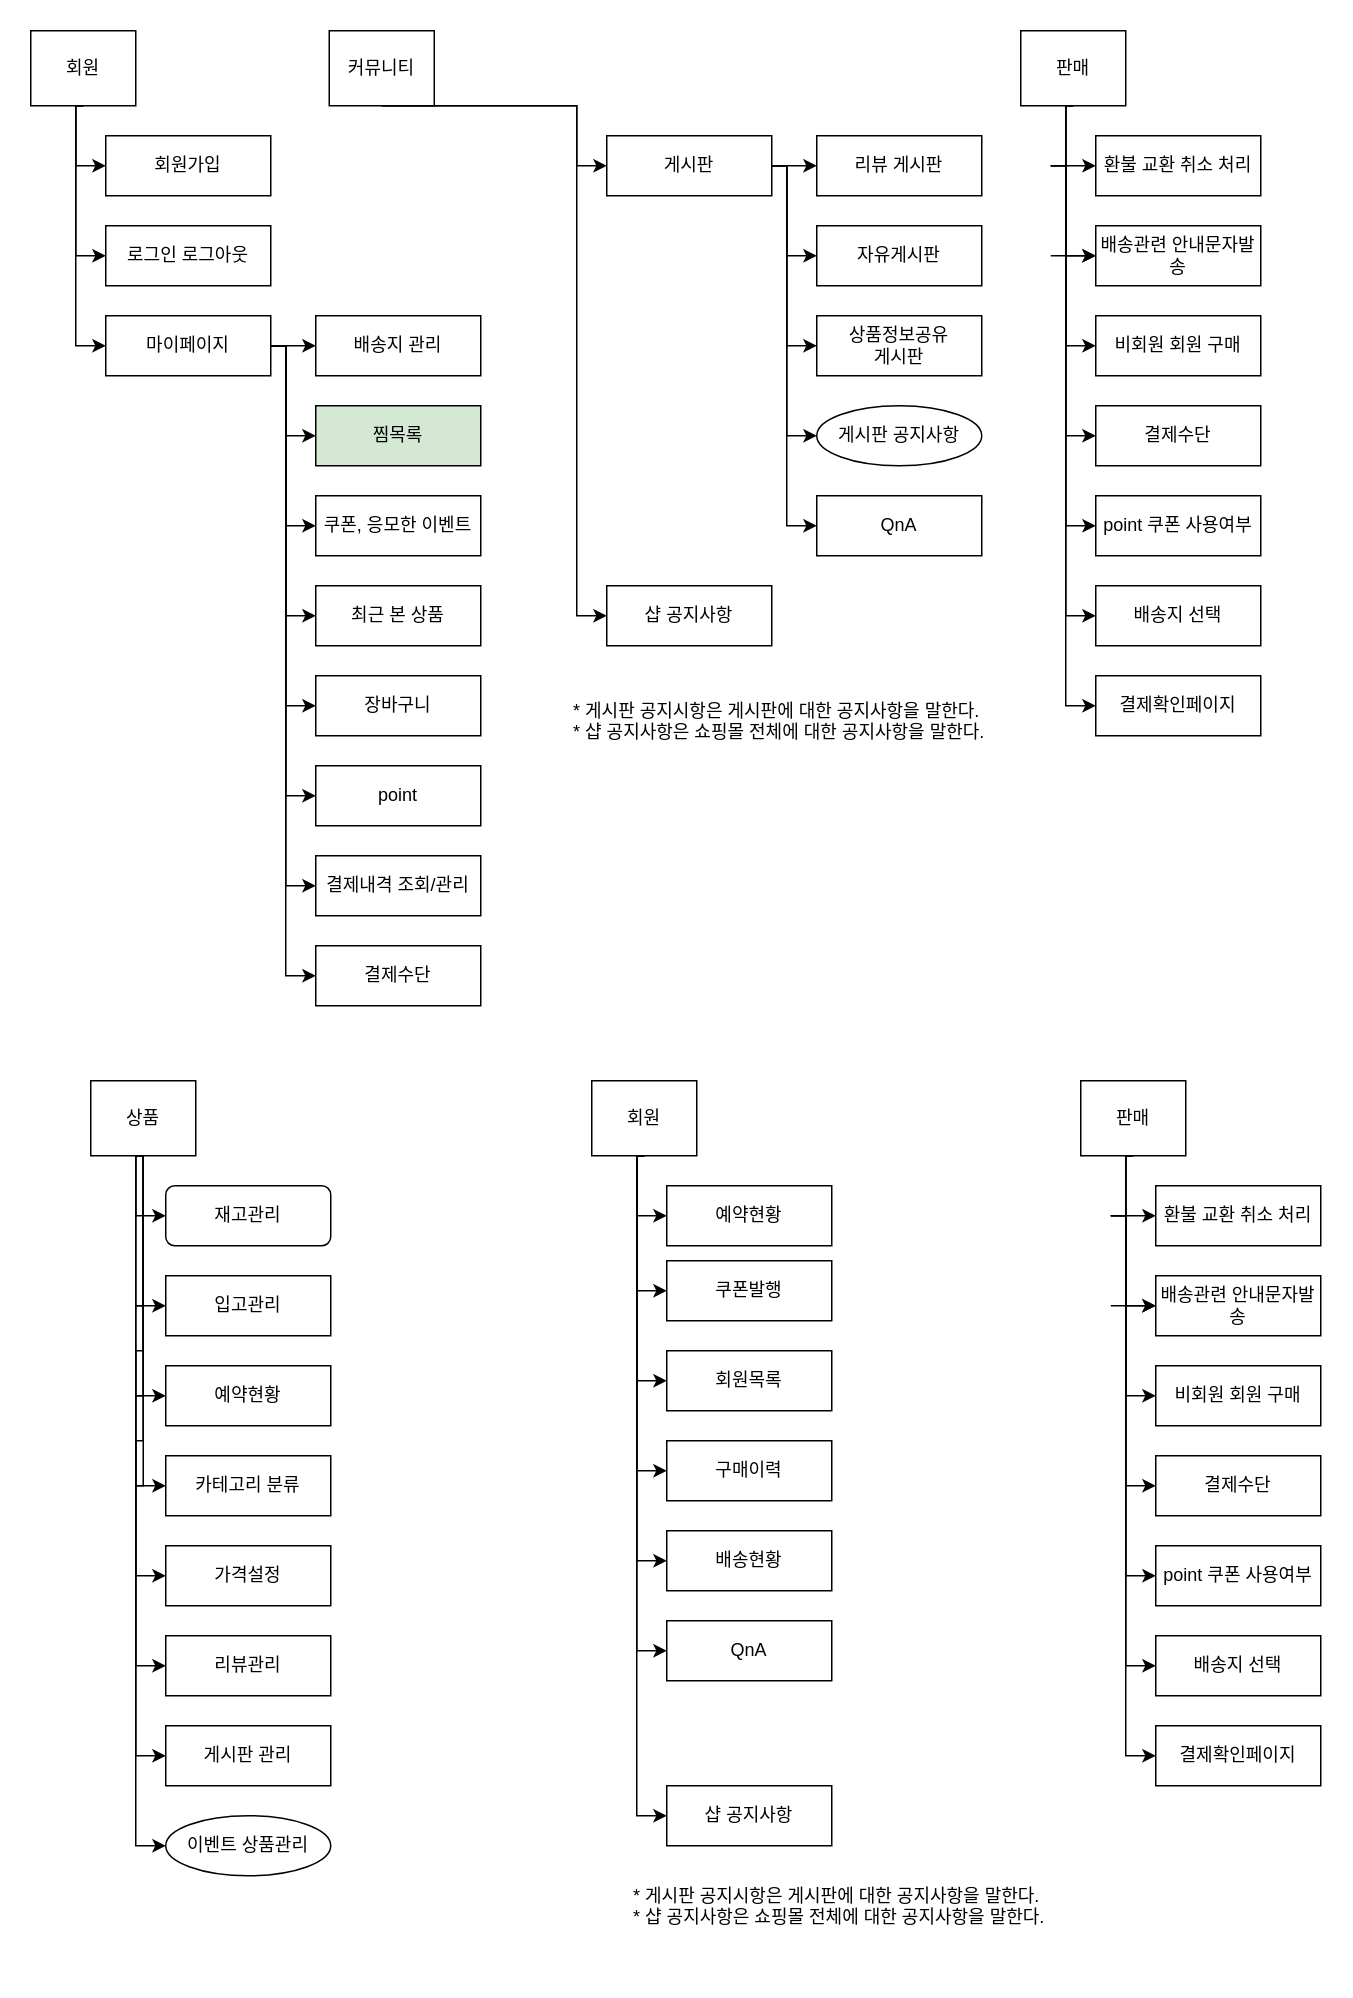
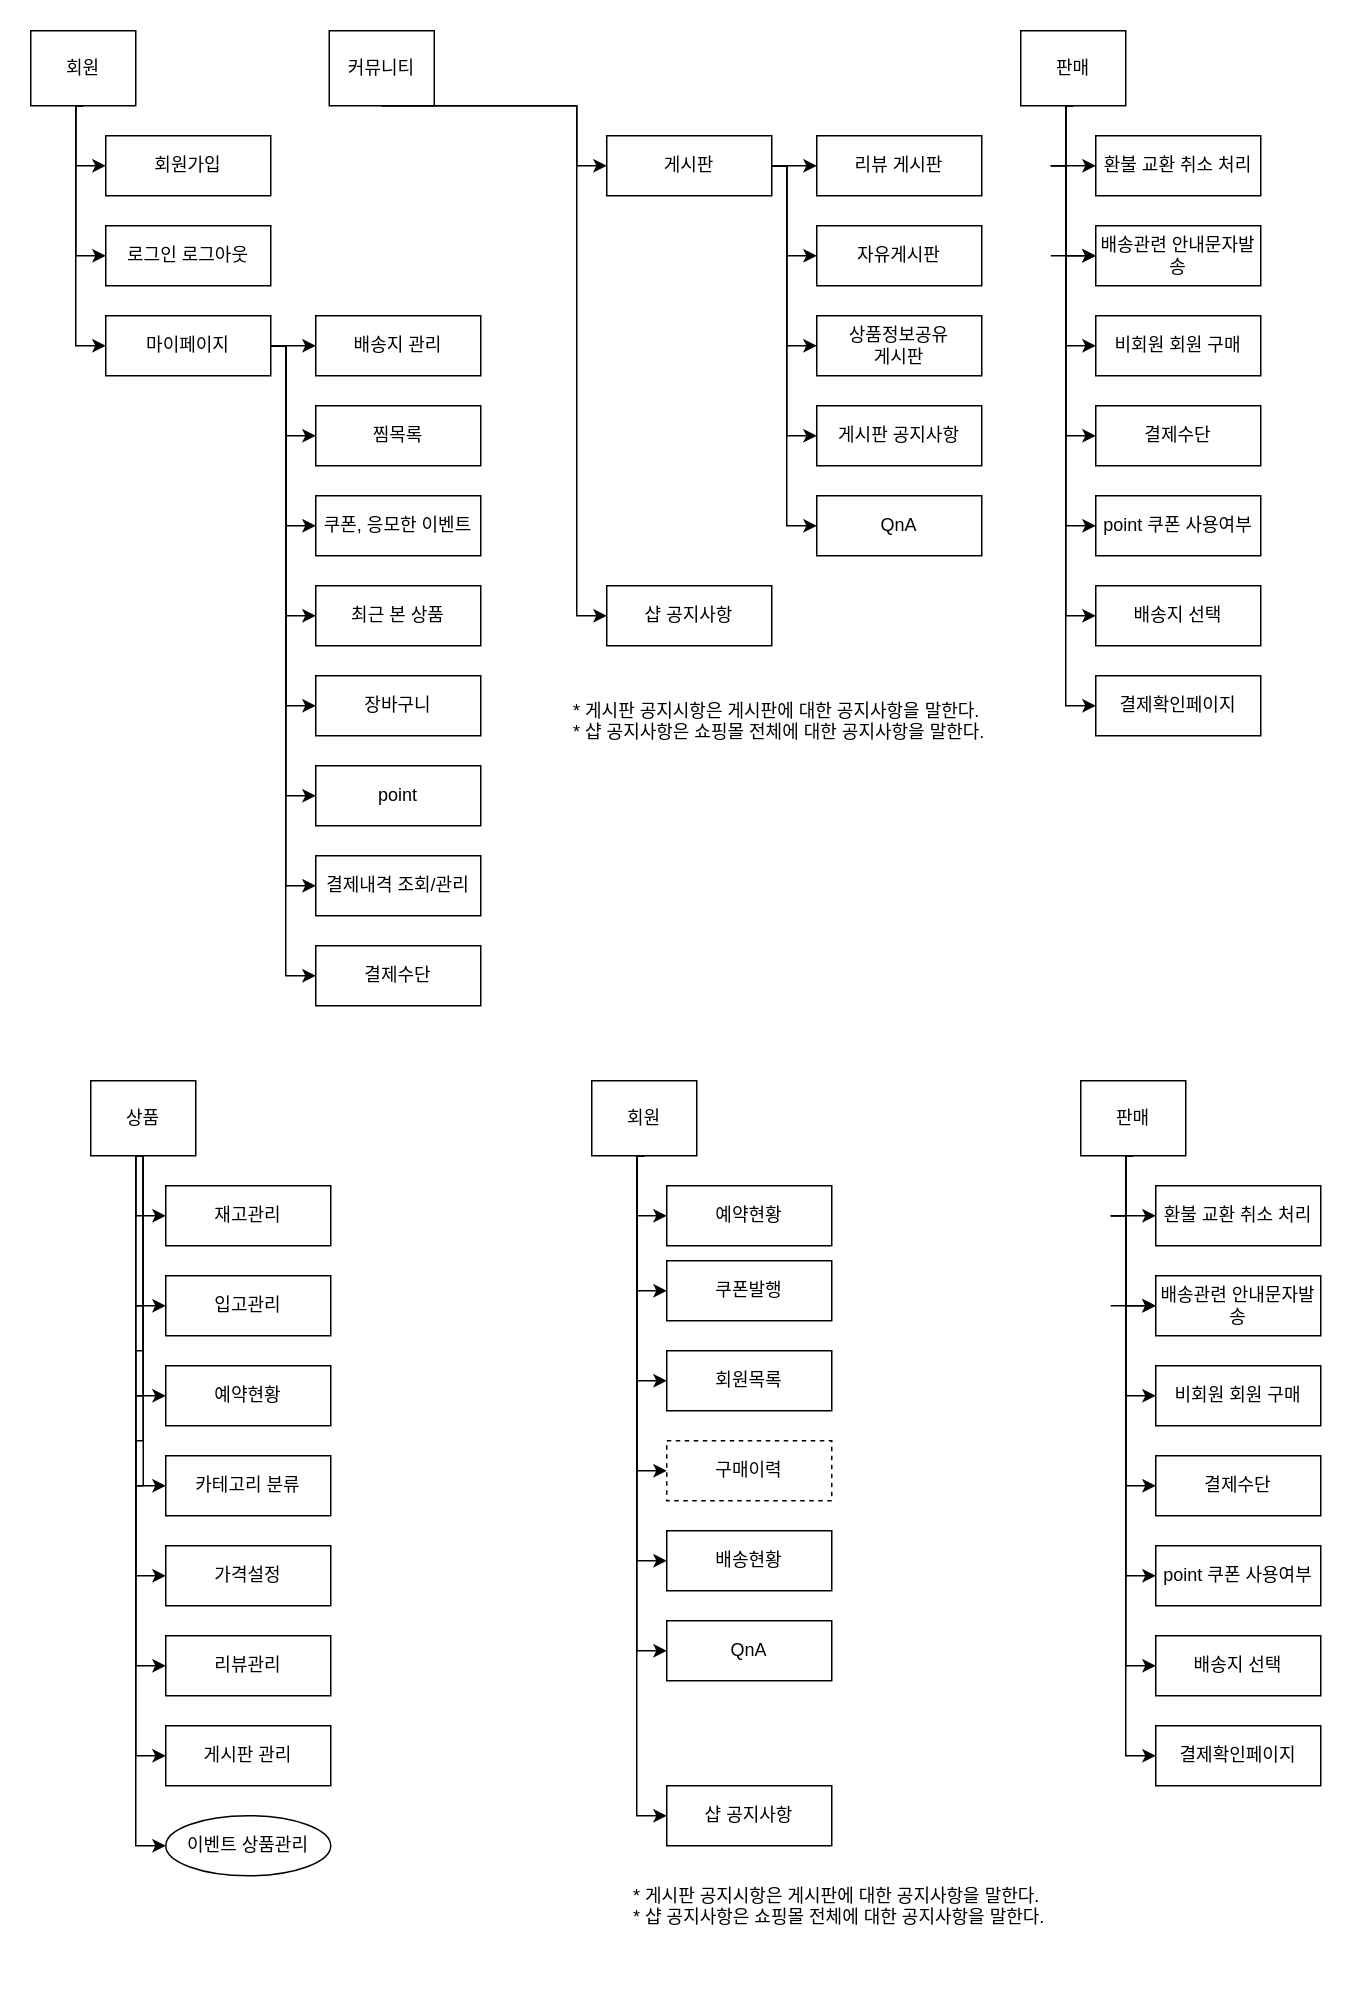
(398, 436) -> (398, 436)
(899, 436) -> (899, 436)
(248, 1216) -> (248, 1216)
(749, 1471) -> (749, 1471)
